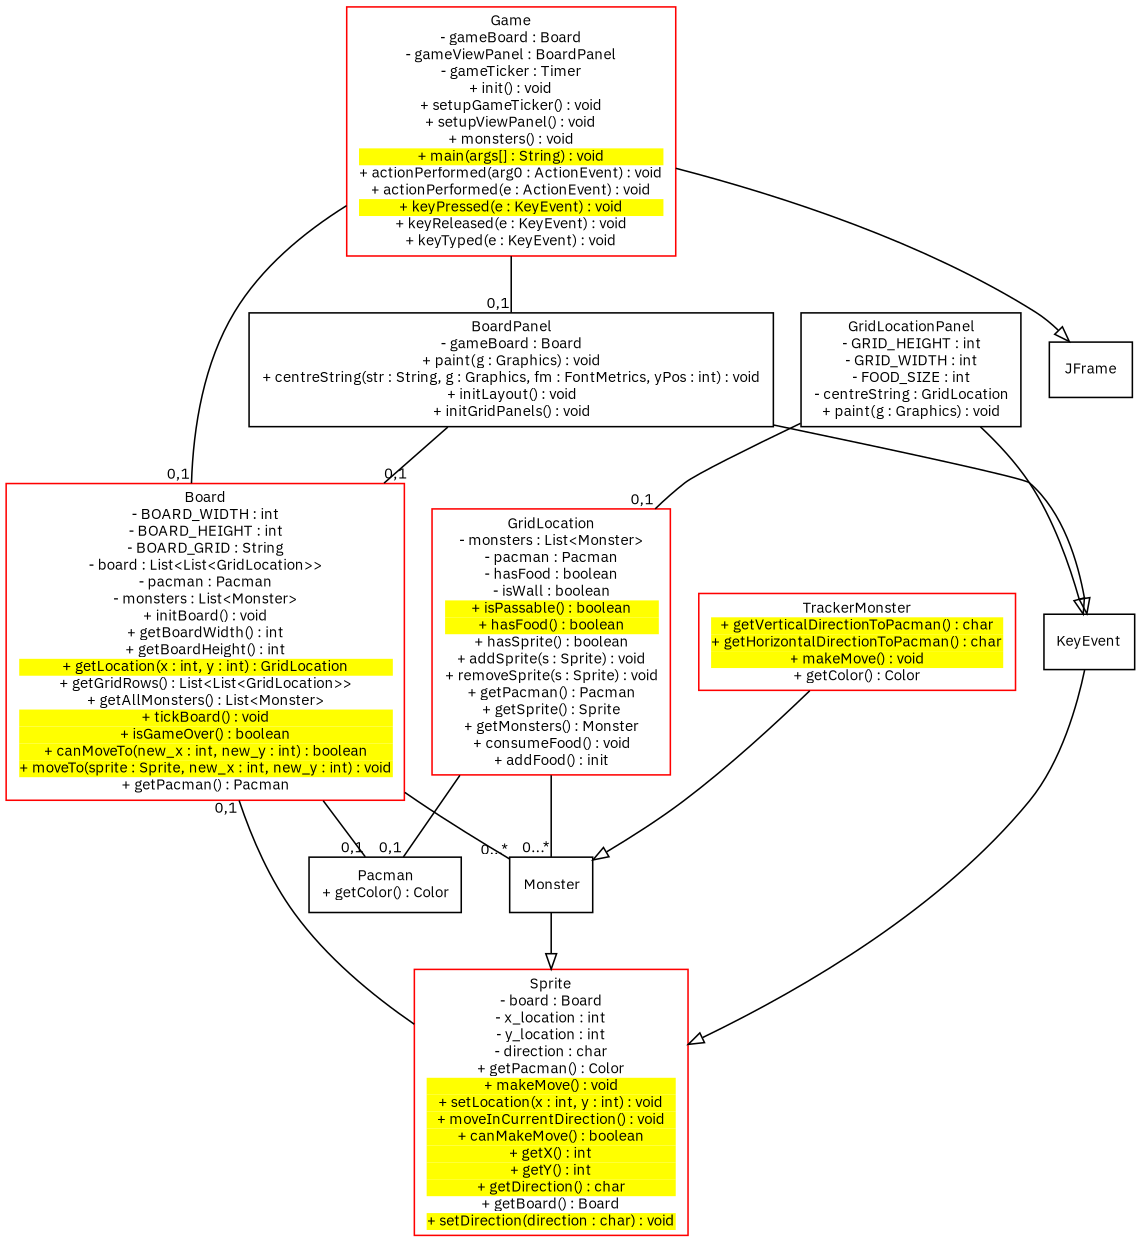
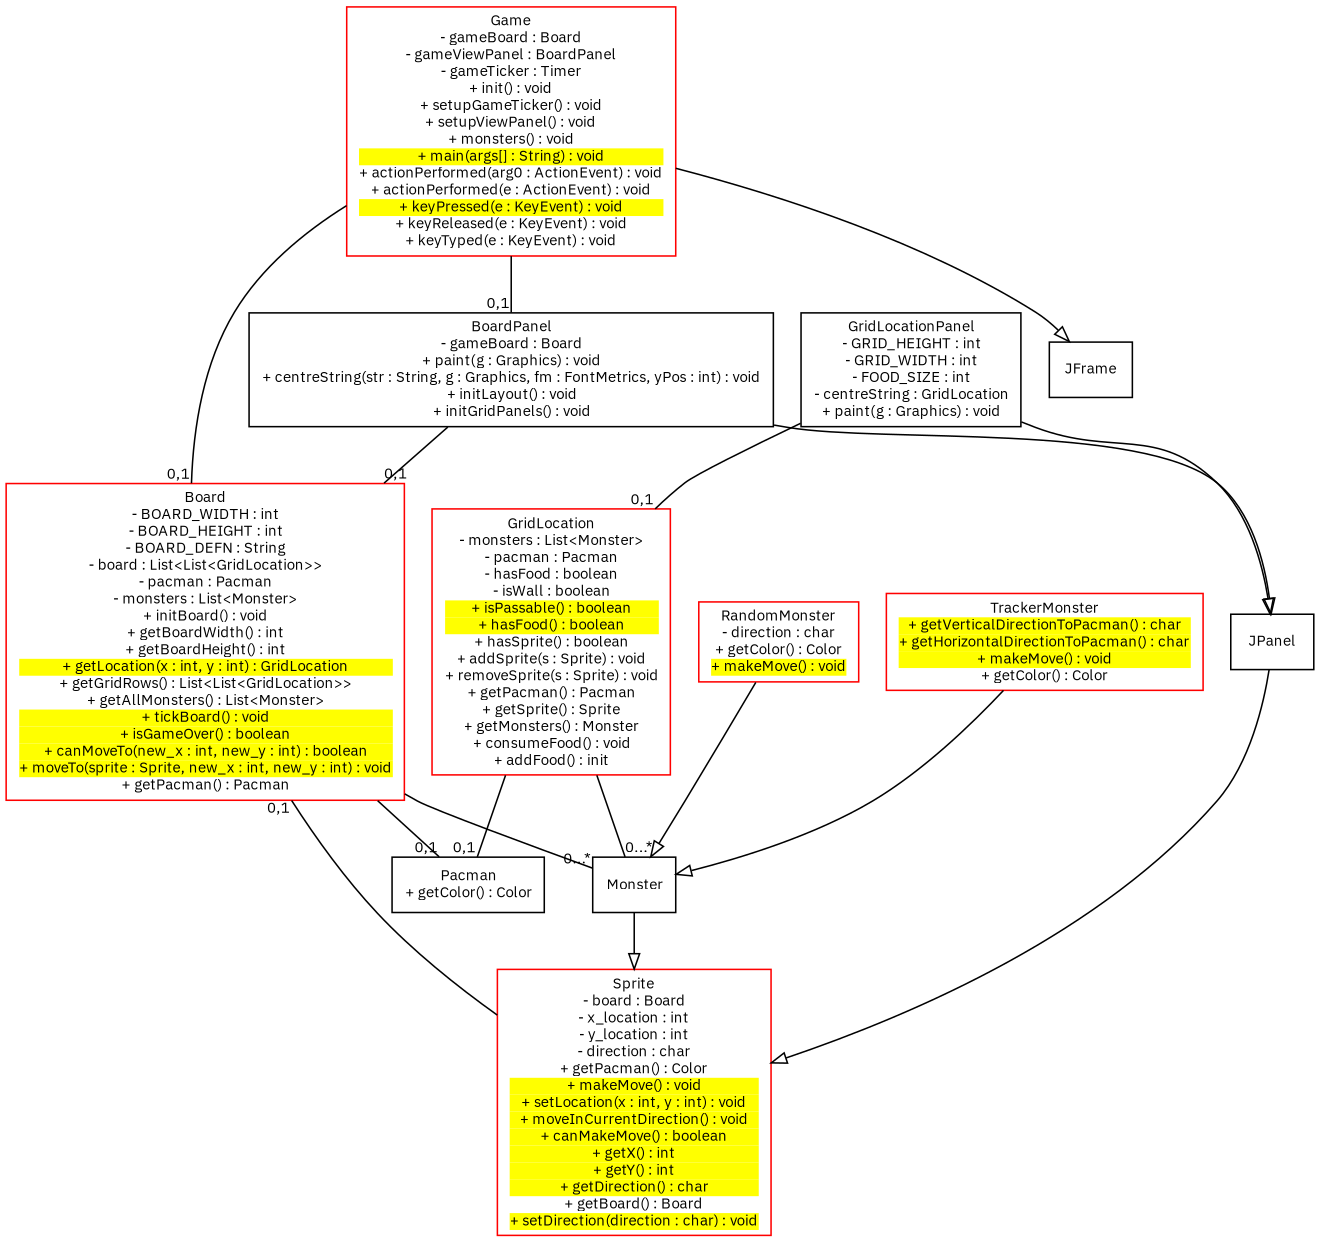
(206, 548) -> (206, 548)
none -> (779, 642)
(1089, 642) -> (1272, 642)
